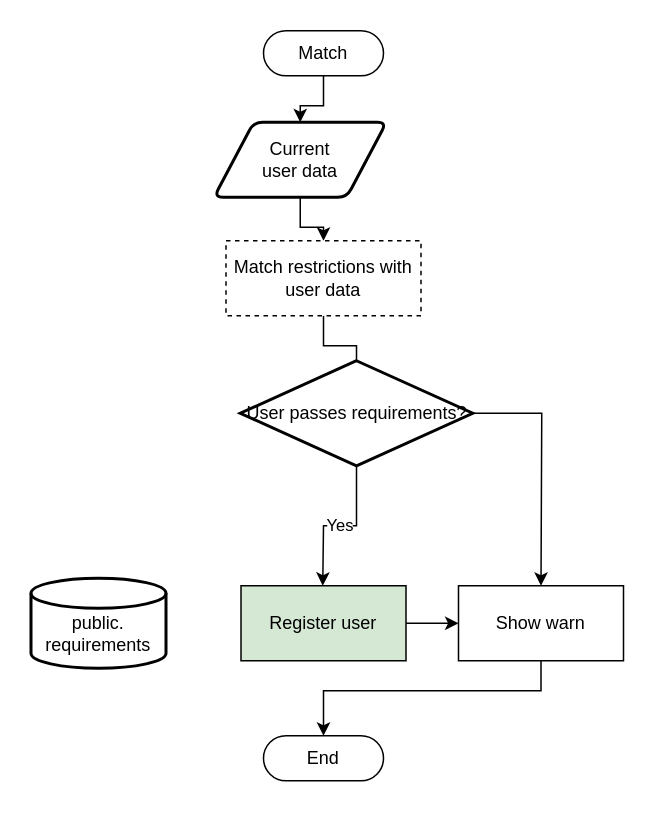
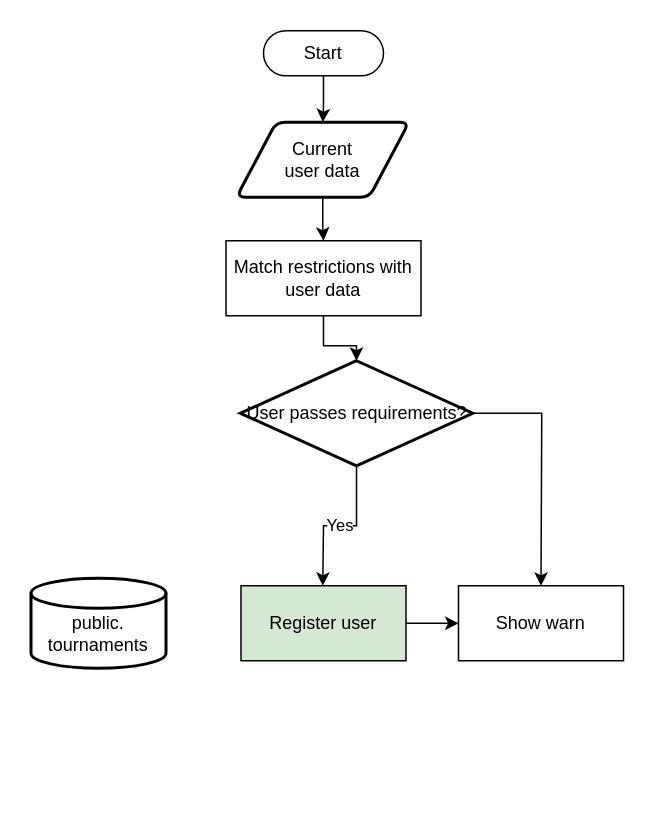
(323, 53) -> (323, 53)
(300, 160) -> (323, 160)
(323, 278) -> (323, 278)
(356, 348) -> (354, 346)
(98, 623) -> (98, 623)
(429, 691) -> none
(323, 758) -> none
